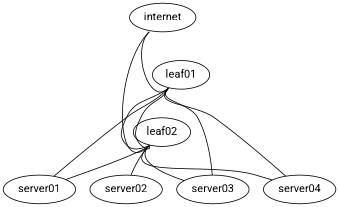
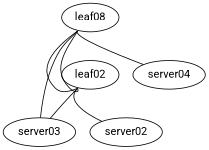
(163, 18) -> none
(181, 75) -> (90, 18)
(199, 169) -> none
(39, 189) -> none
